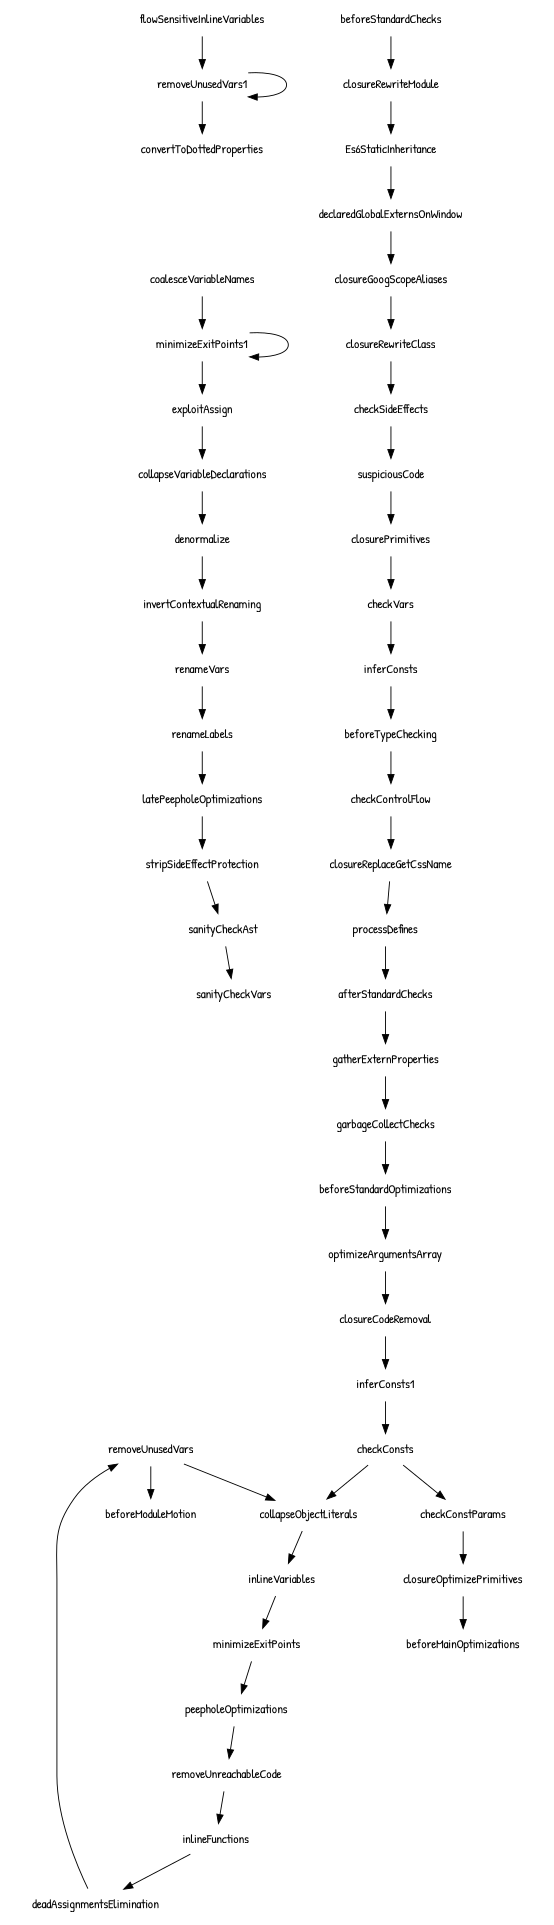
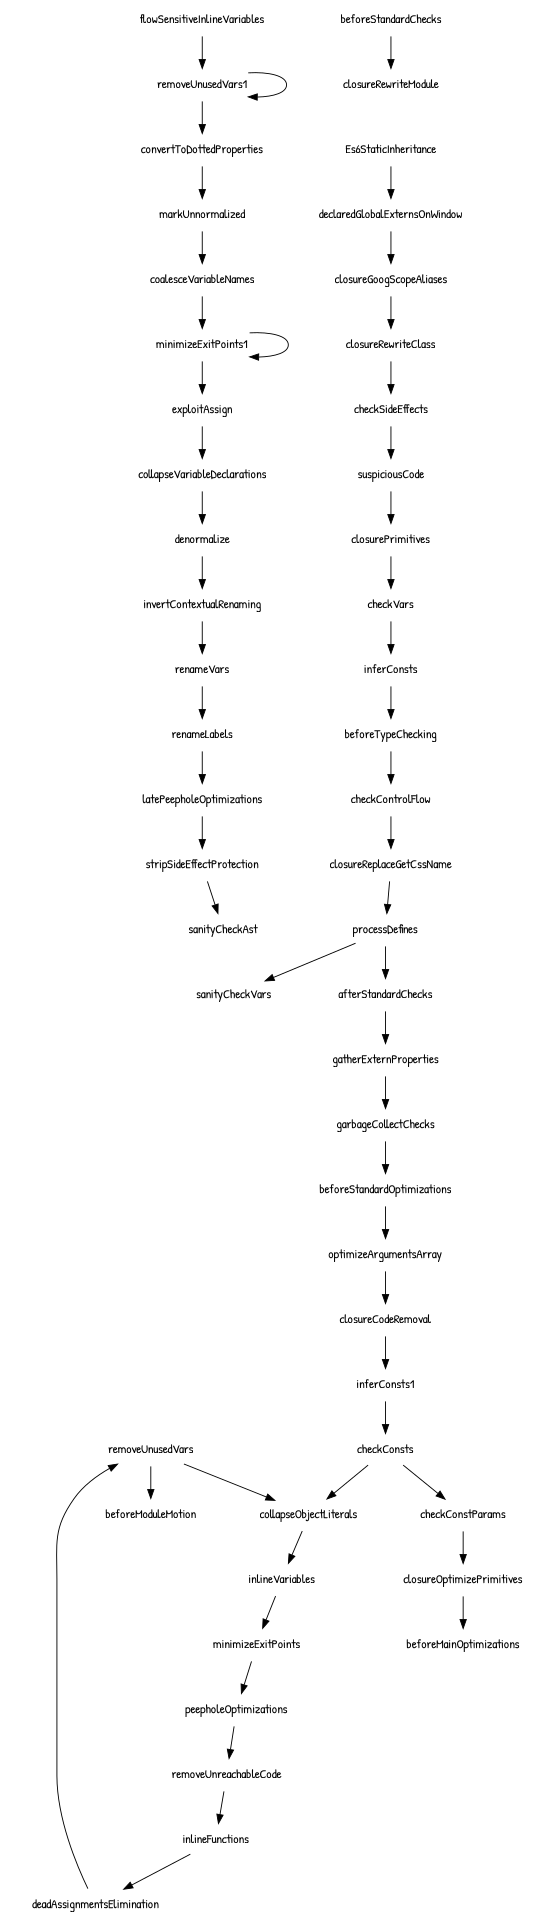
(391, 113) -> none
none -> (202, 215)
(228, 958) -> (315, 960)
